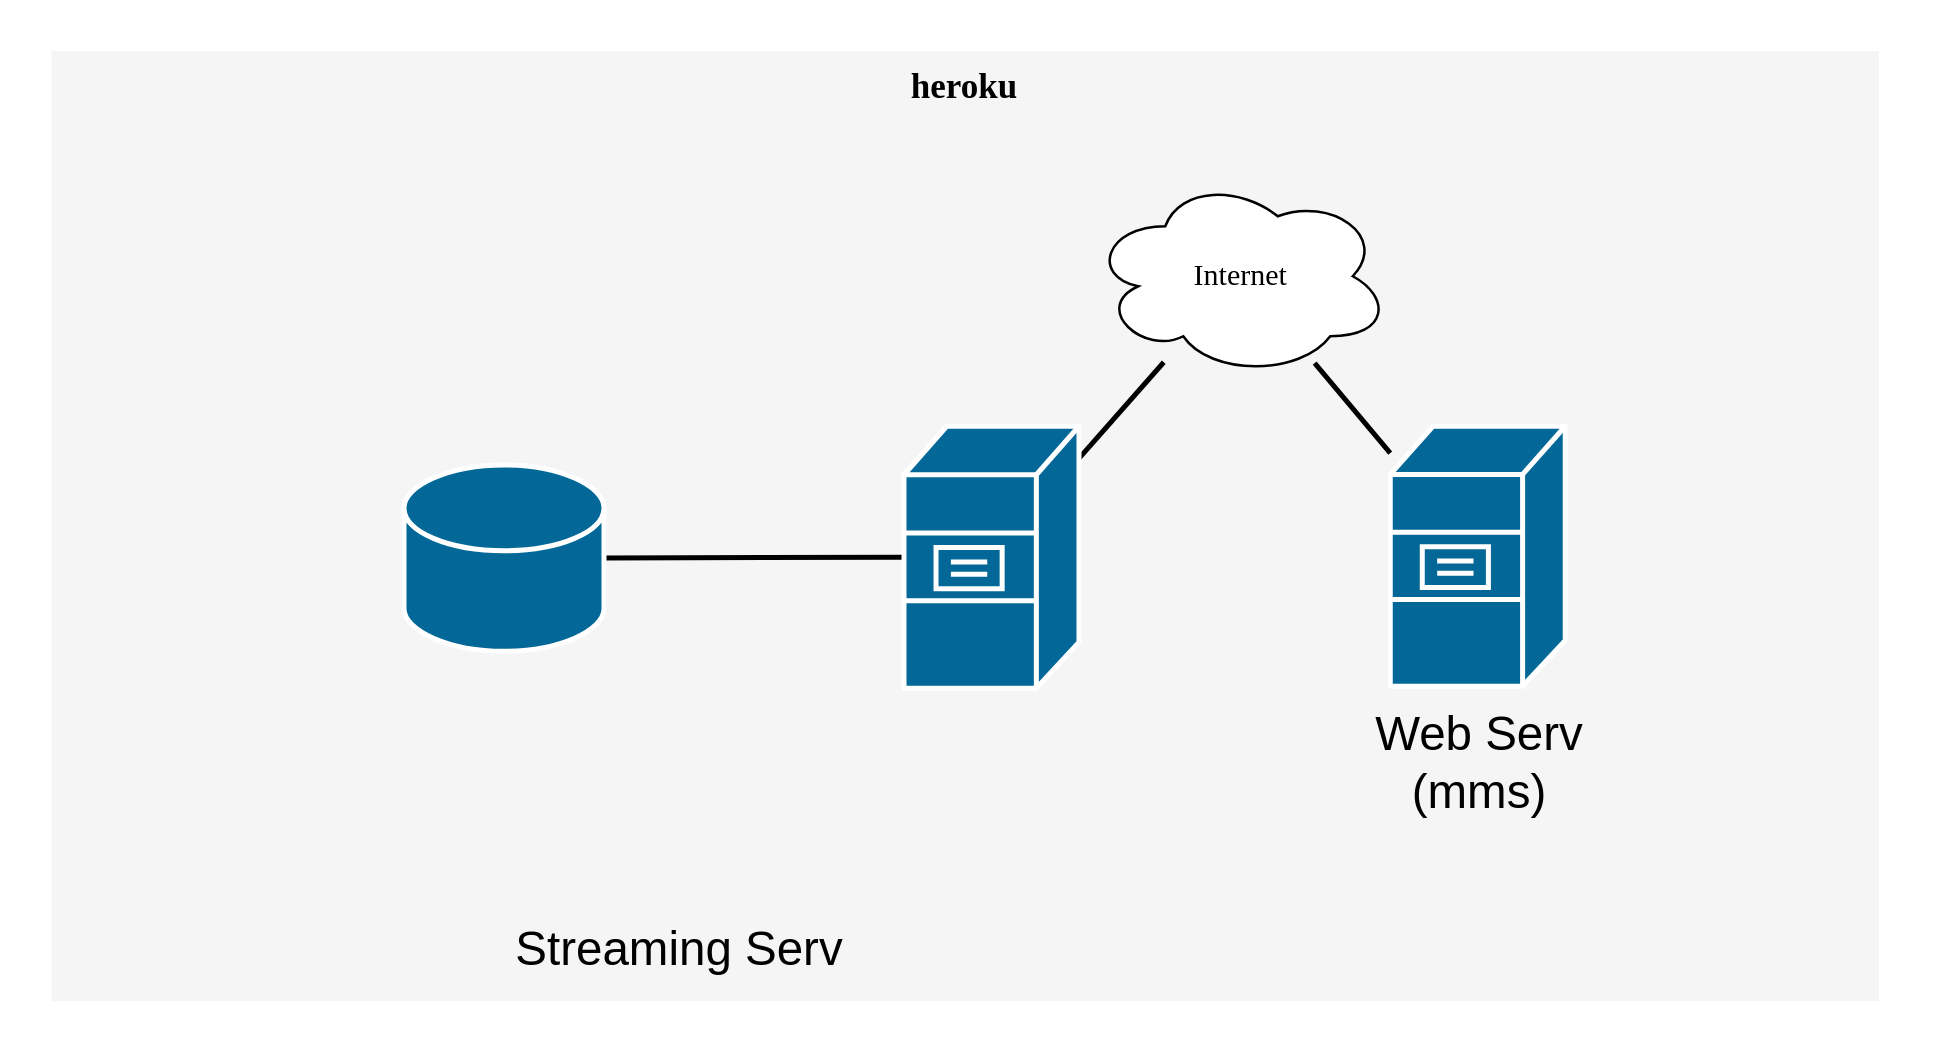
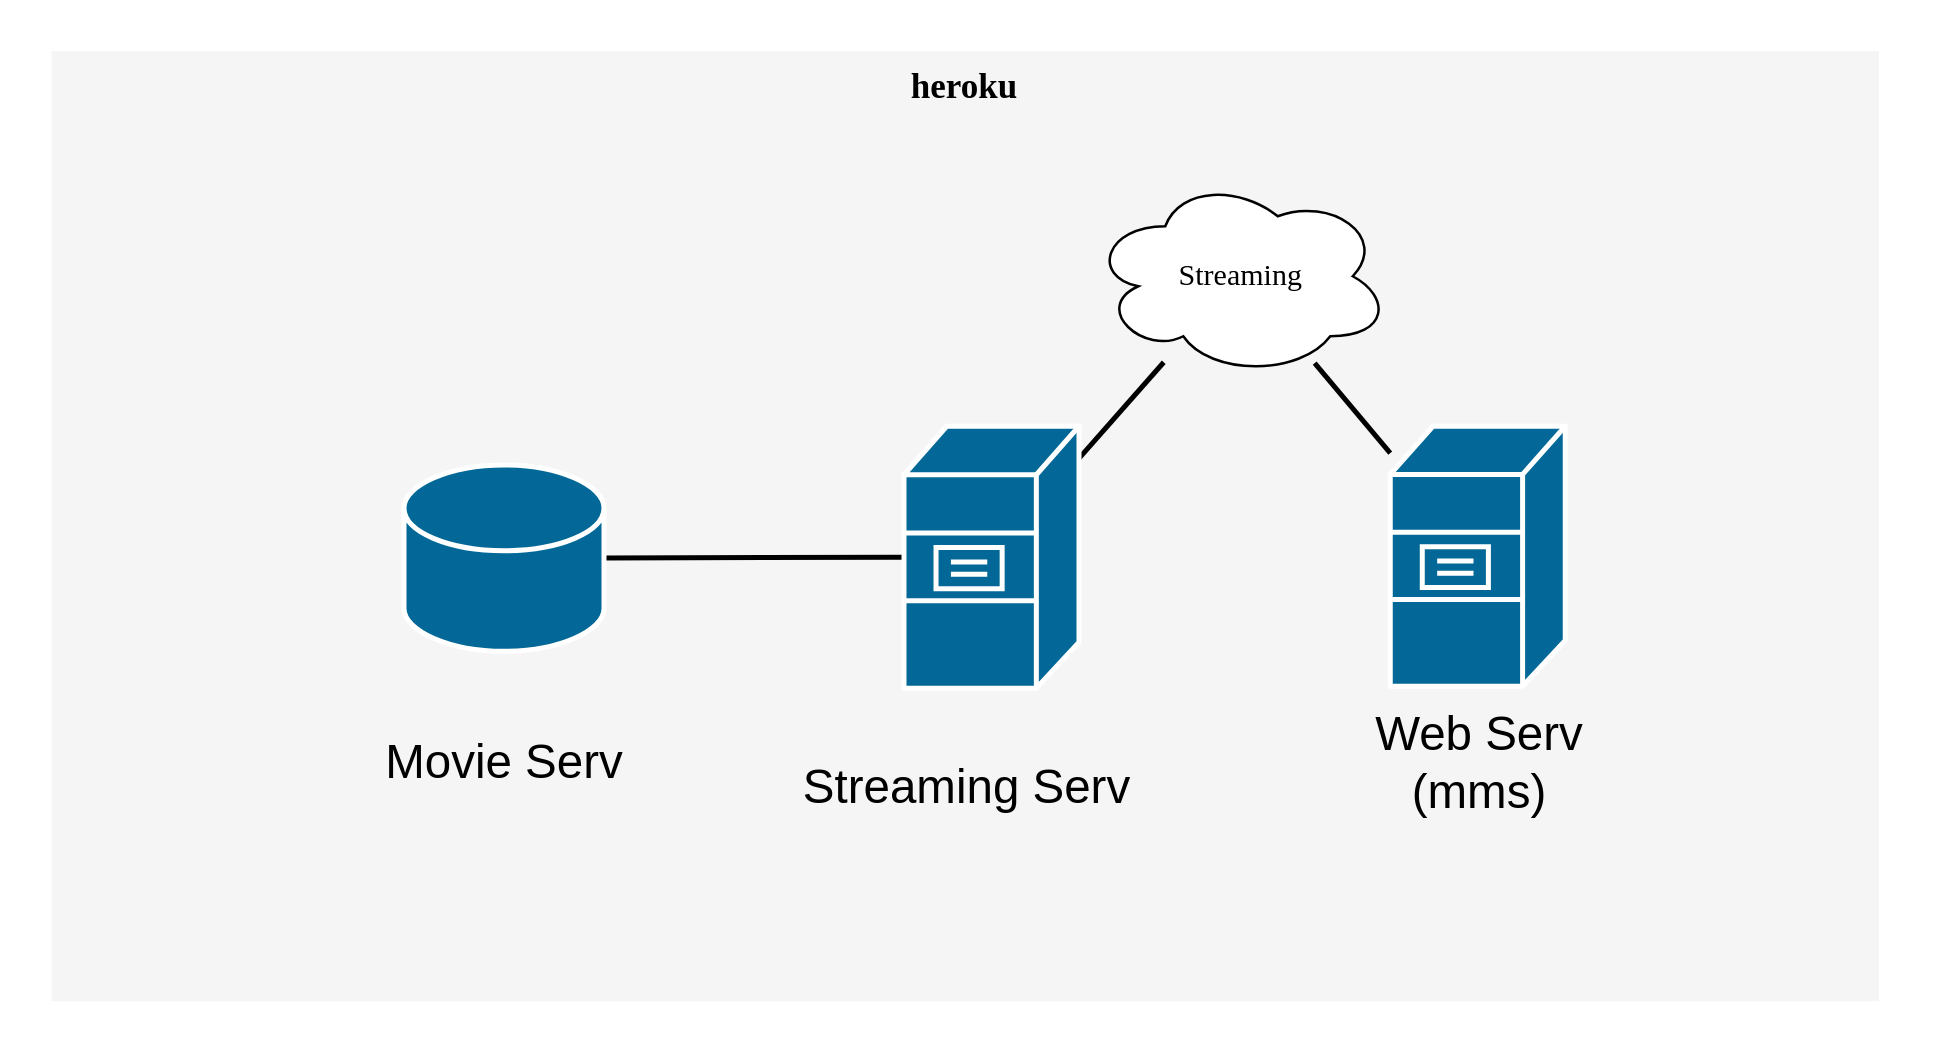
(1241, 276) -> (1241, 276)
none -> (504, 764)
(679, 951) -> (966, 789)
